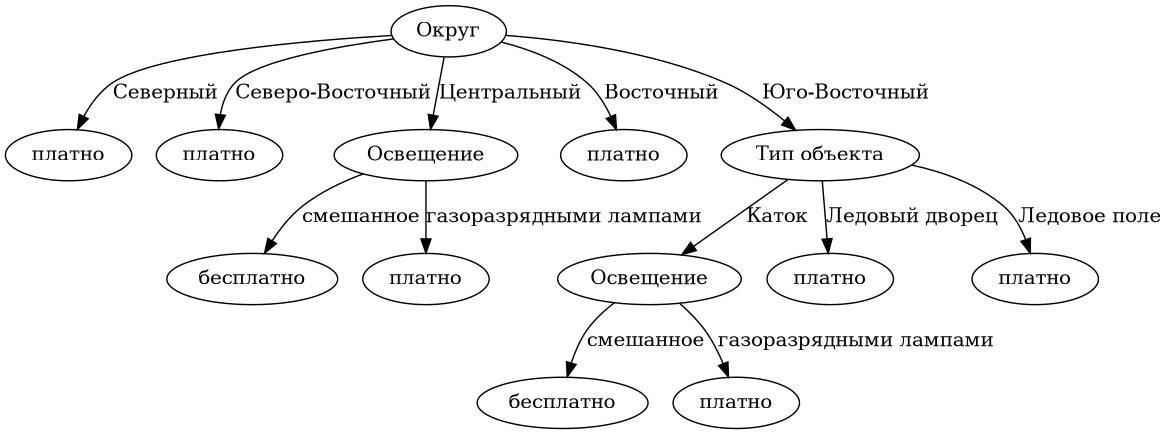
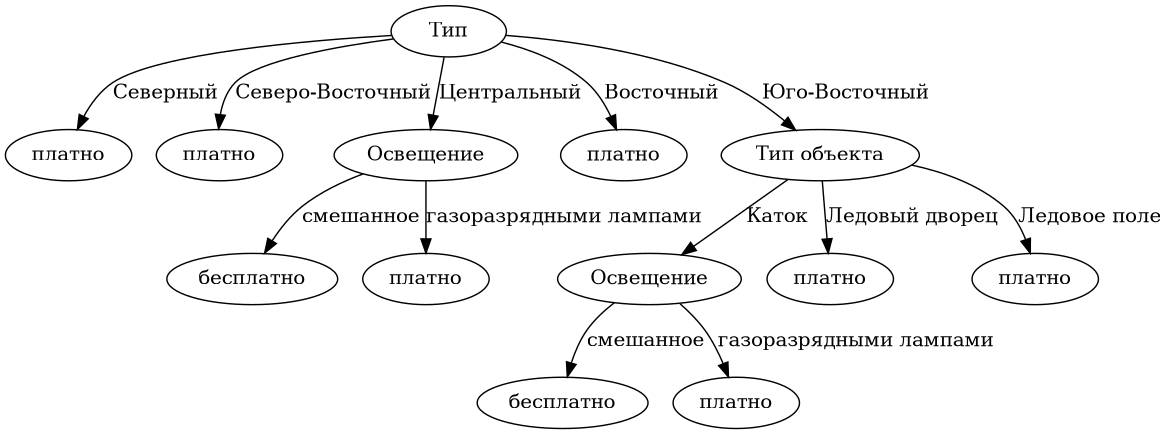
(449, 31) -> (449, 31)
